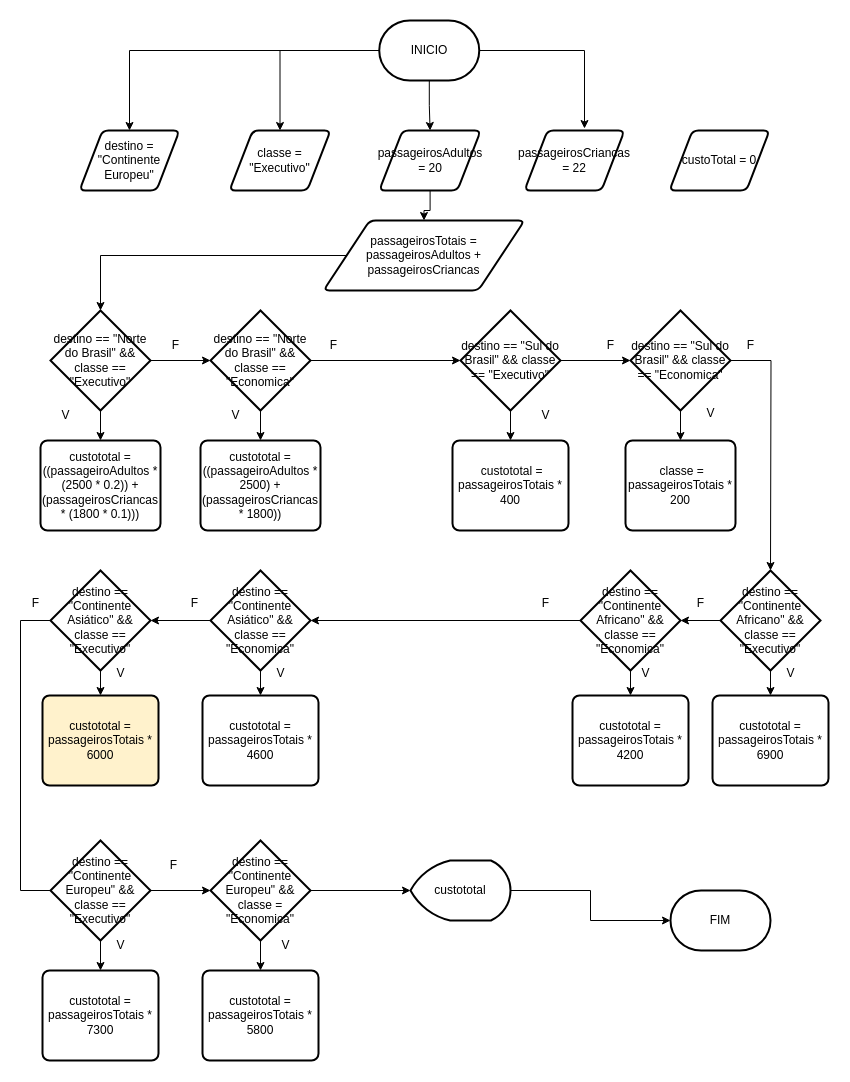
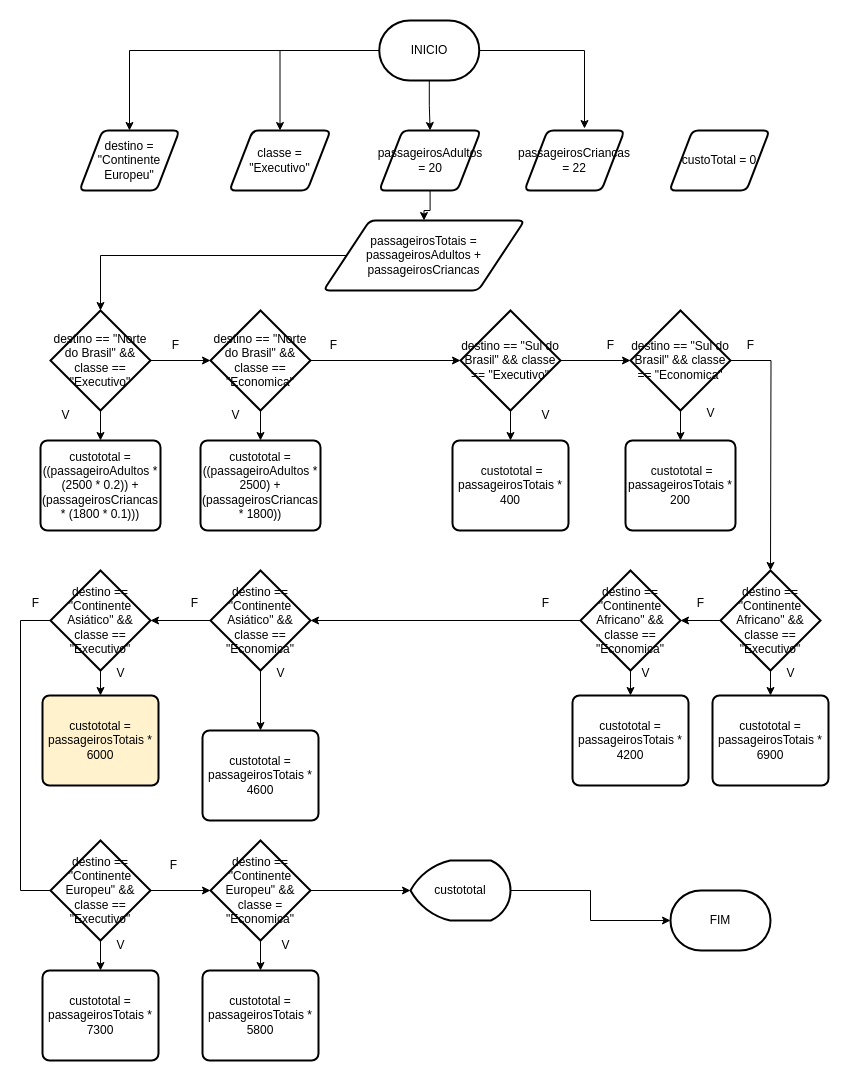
(681, 486) -> (681, 486)
(261, 741) -> (261, 776)
